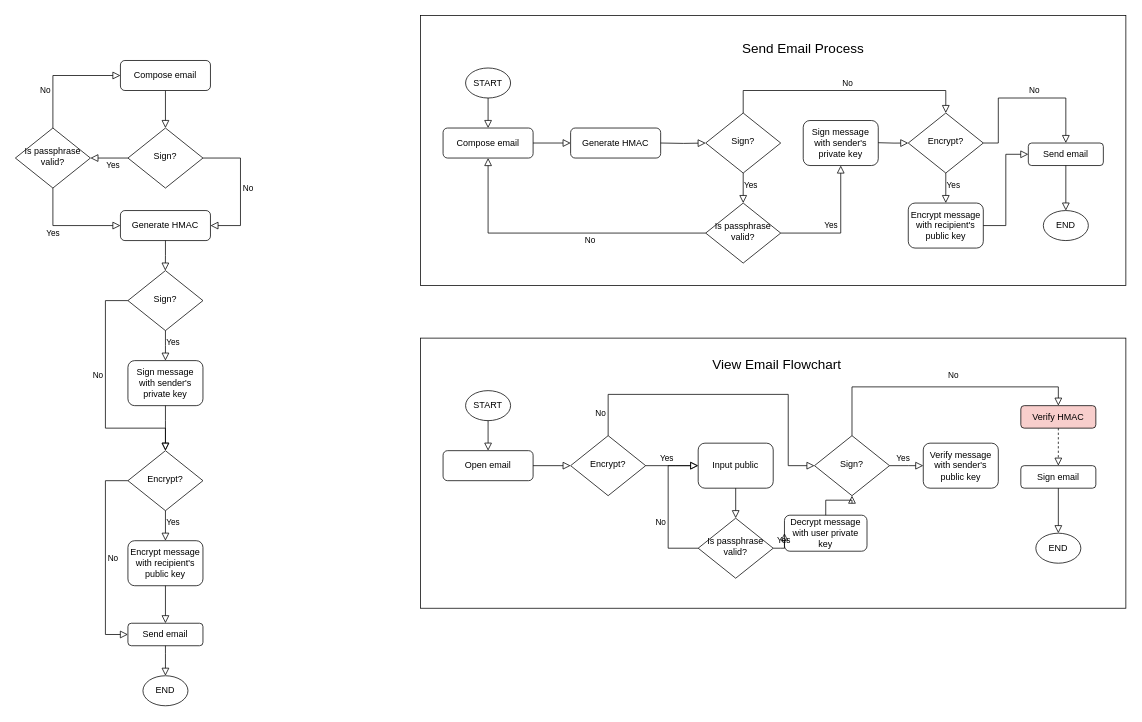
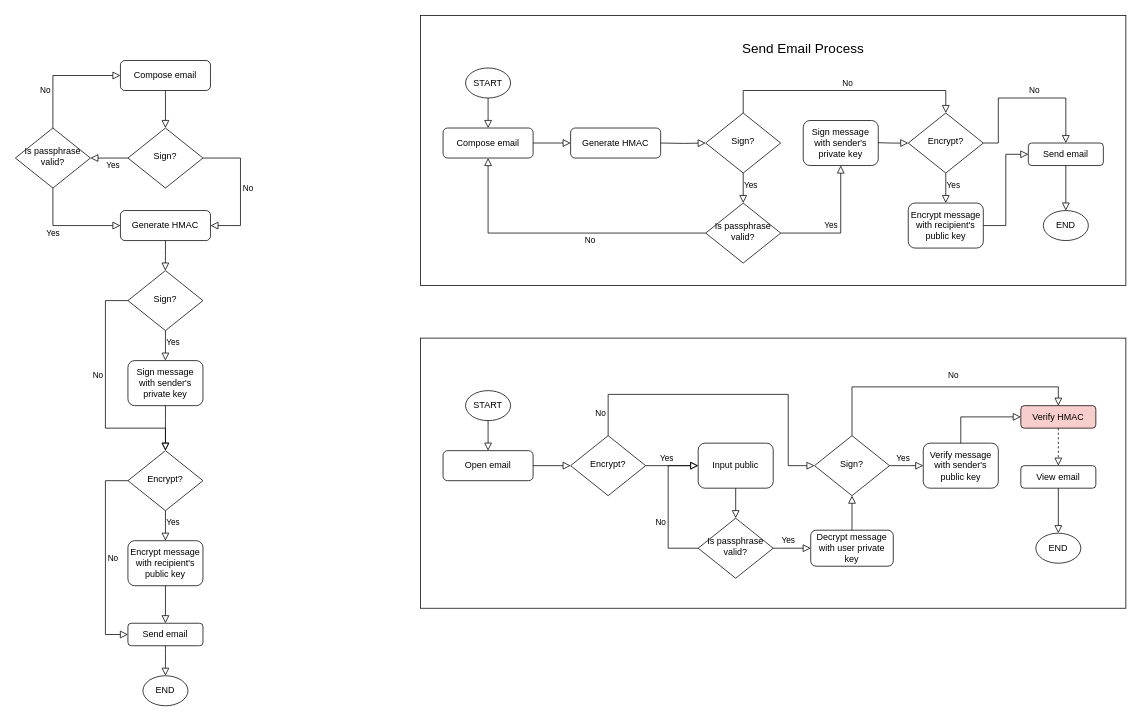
(777, 364) -> none
none -> (973, 417)
(1058, 477) -> (1058, 477)
(825, 533) -> (852, 548)
